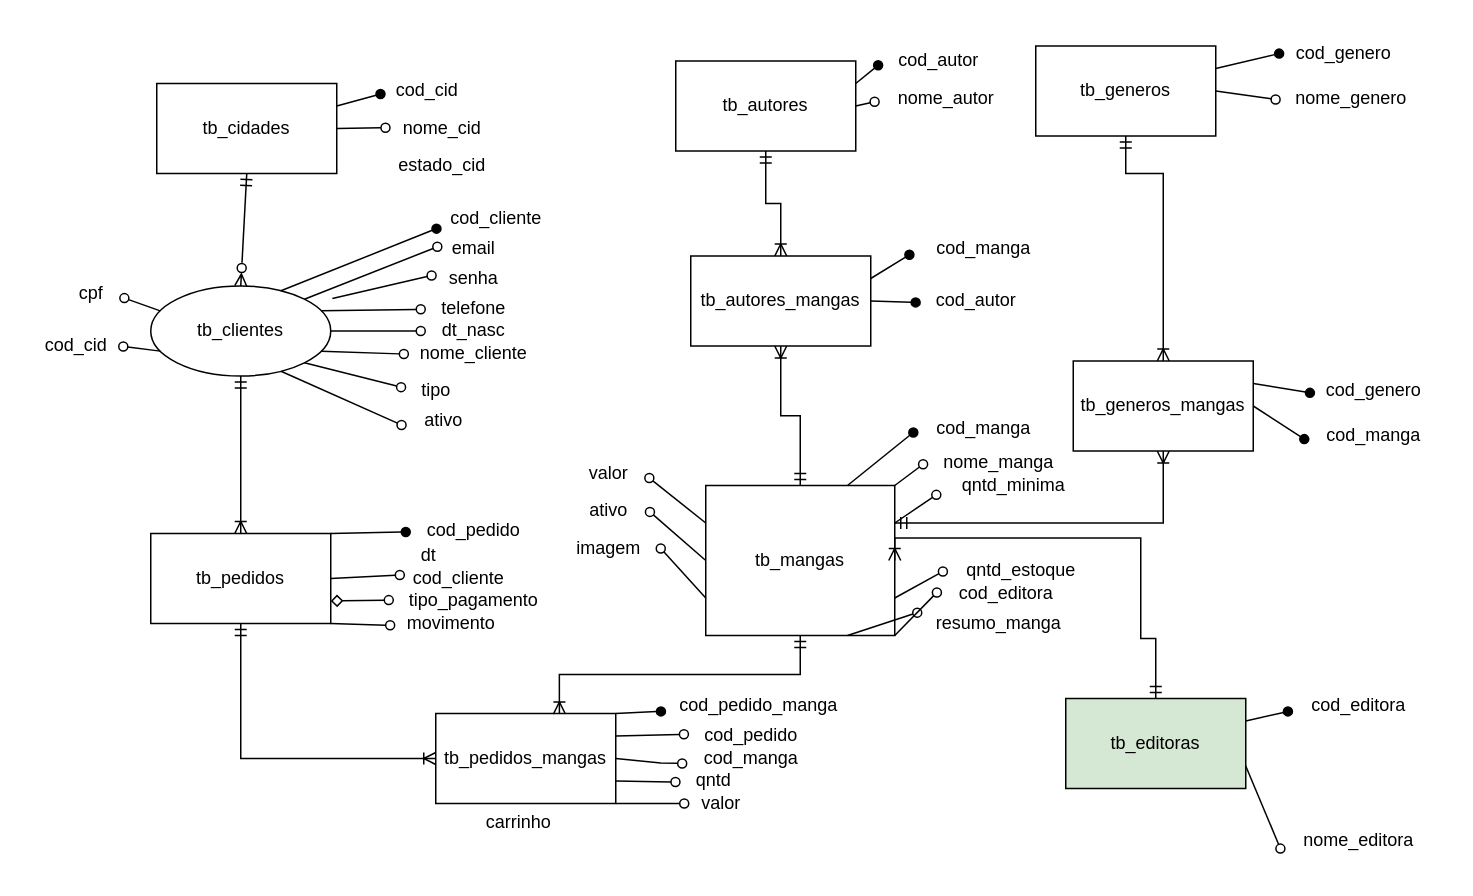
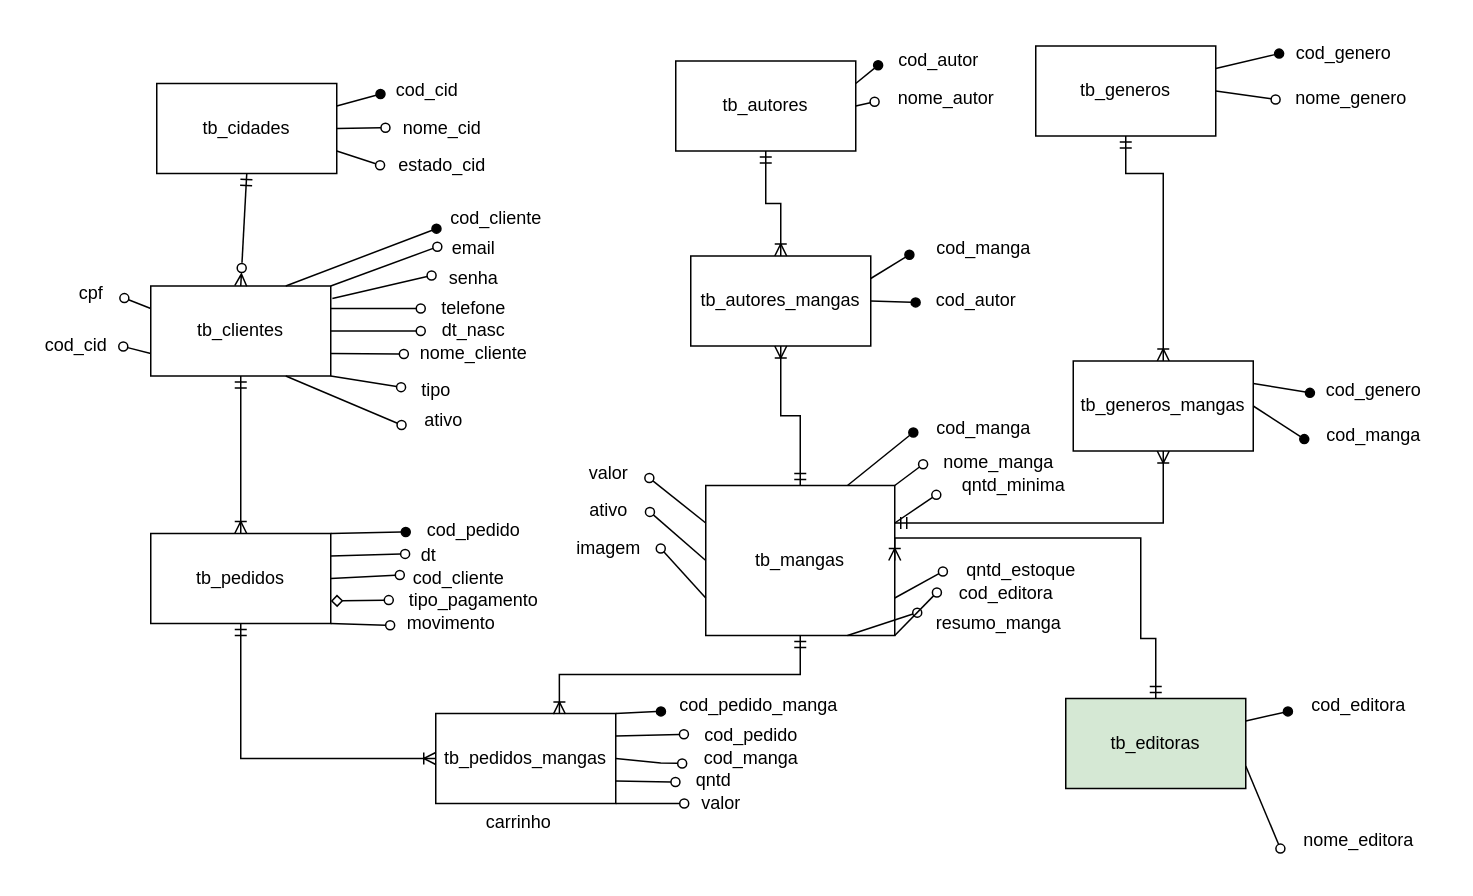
none -> (357, 157)
(241, 331) -> (241, 331)
none -> (365, 555)
